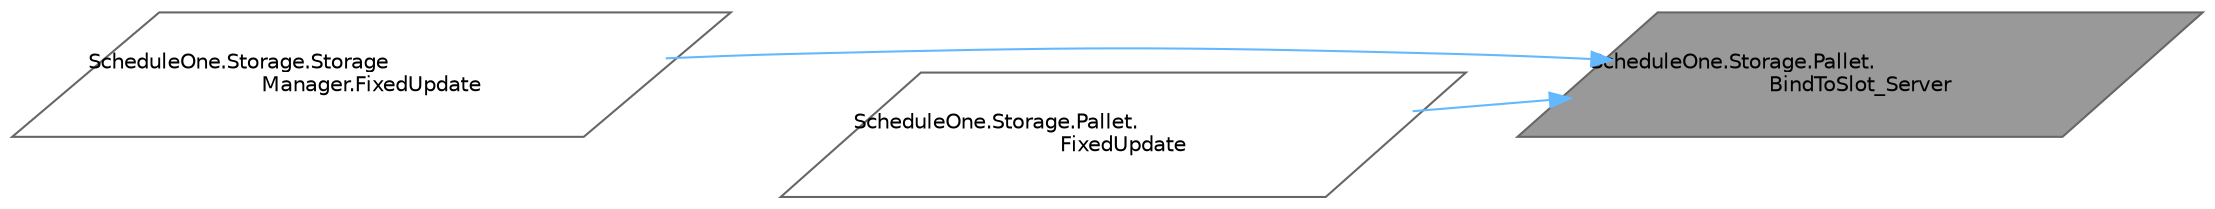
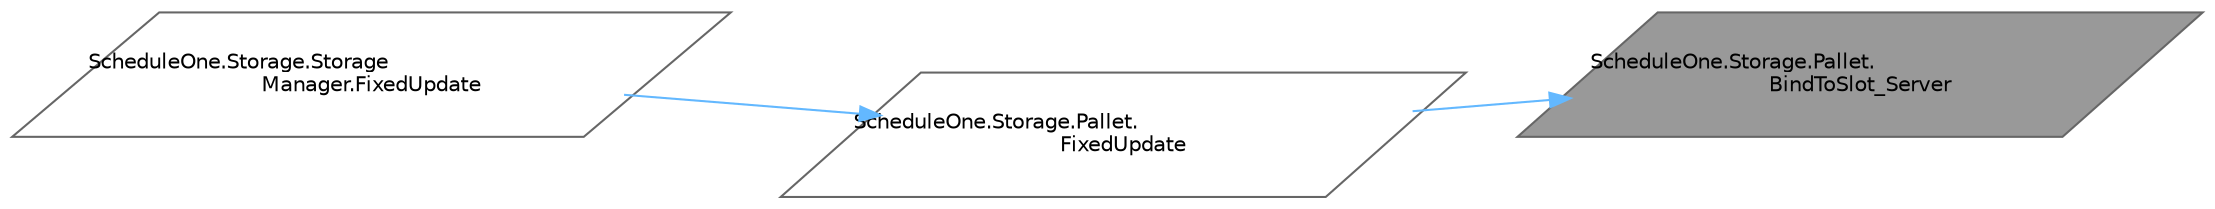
(1128, 48) -> (742, 104)
